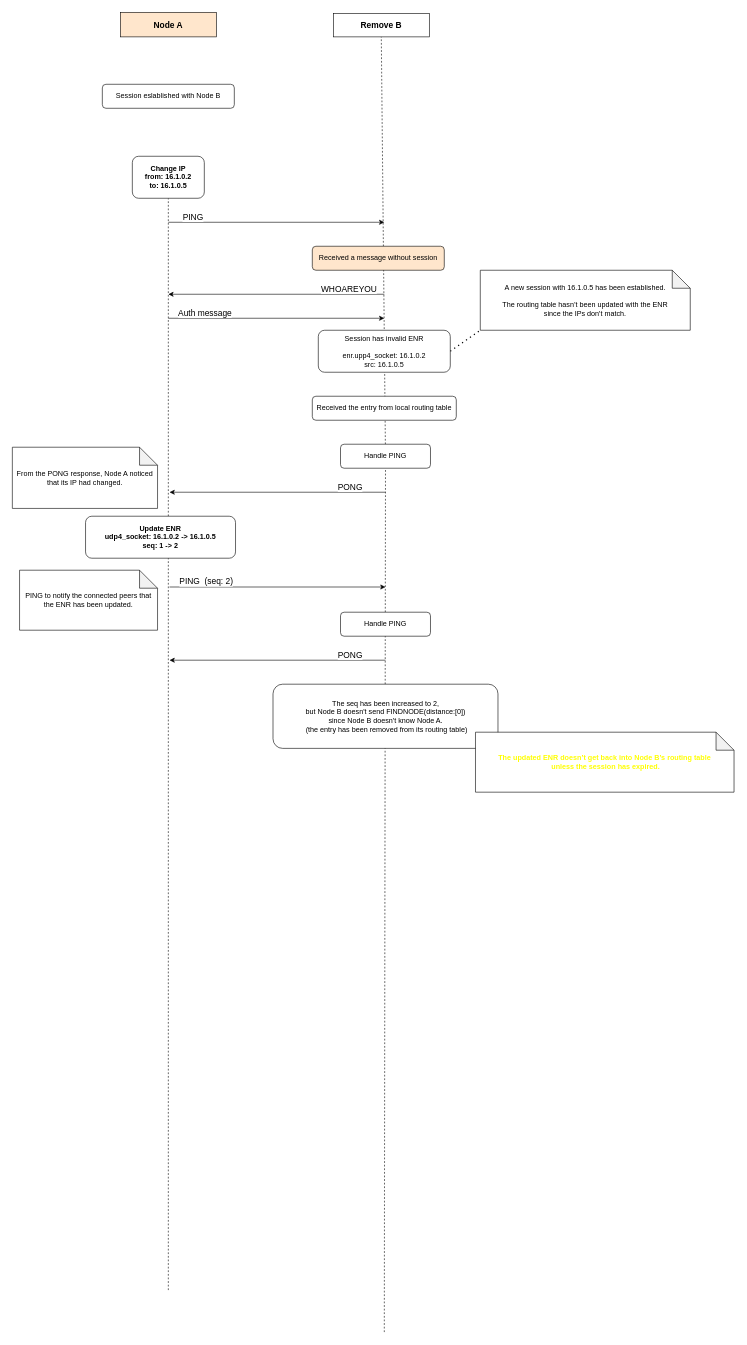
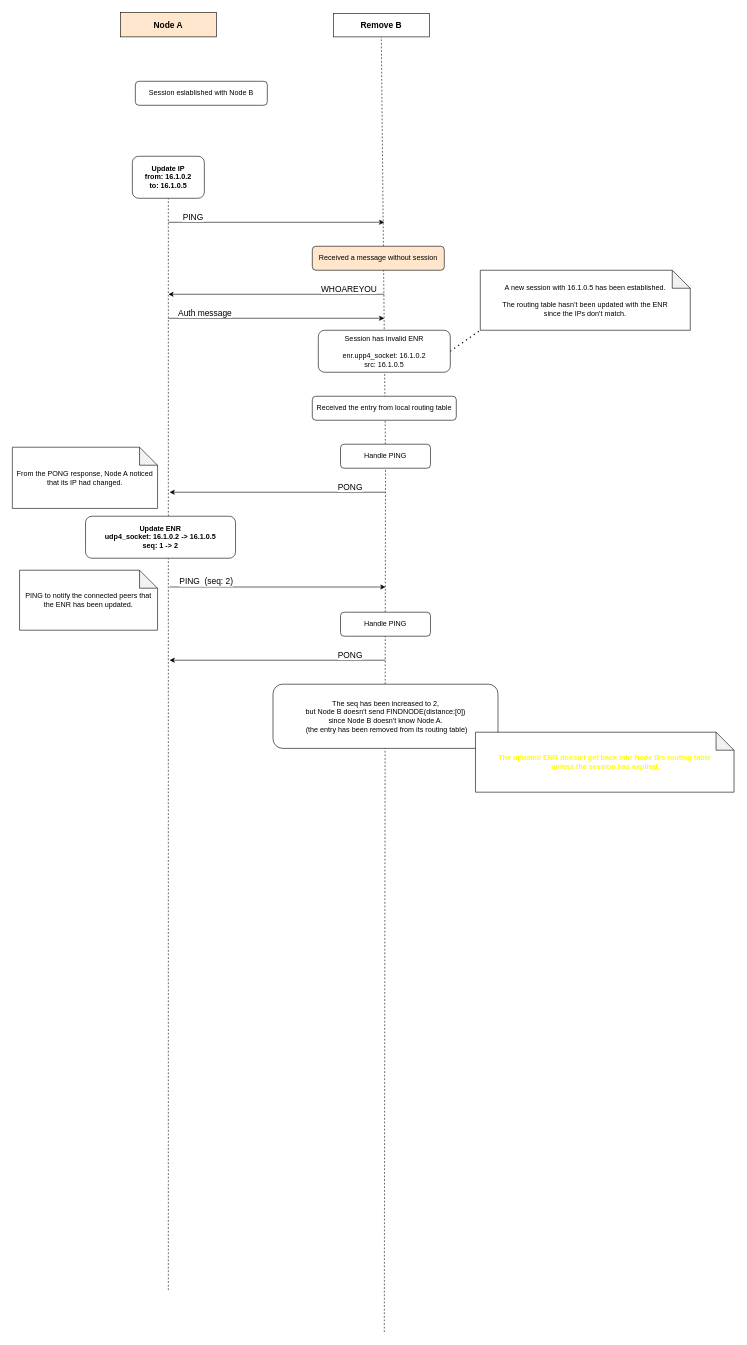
(168, 96) -> (201, 93)
(168, 177) -> (168, 177)
